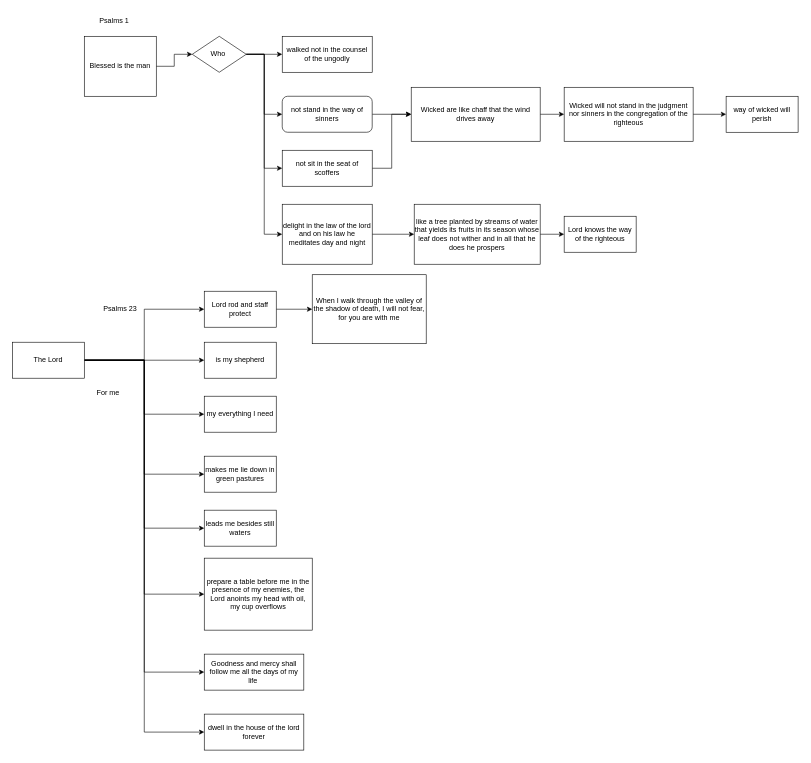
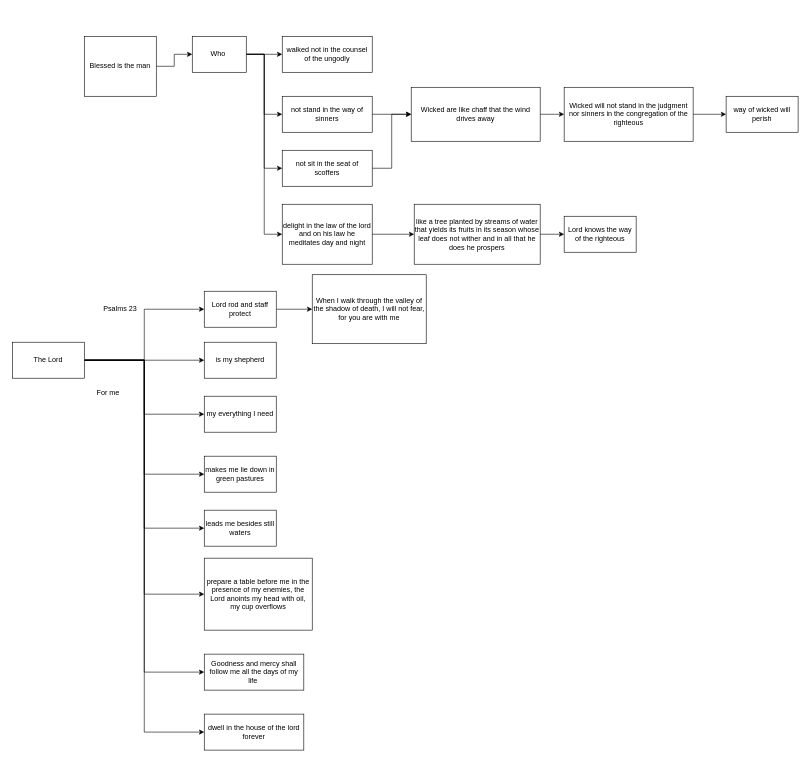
(114, 21) -> none
(219, 54) -> (219, 54)
(327, 114) -> (327, 114)
